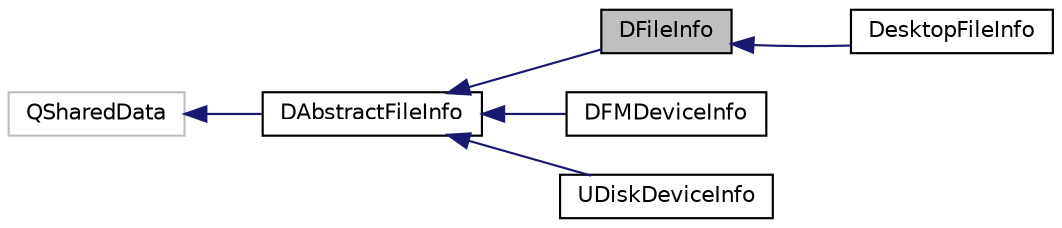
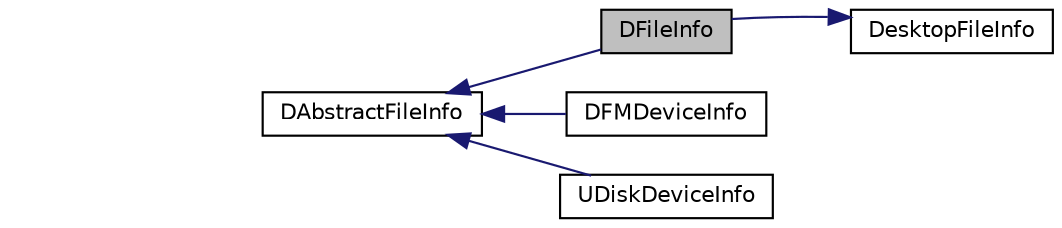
(802, 46) -> (780, 17)
(97, 114) -> none
